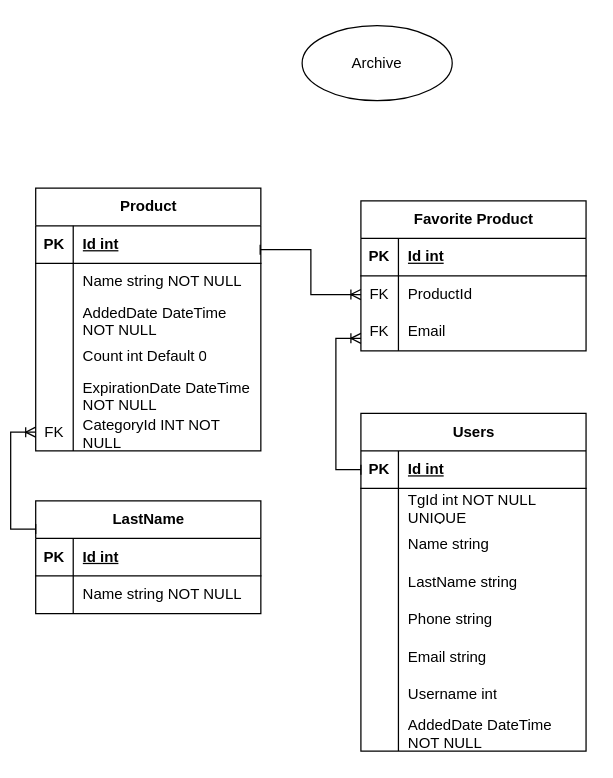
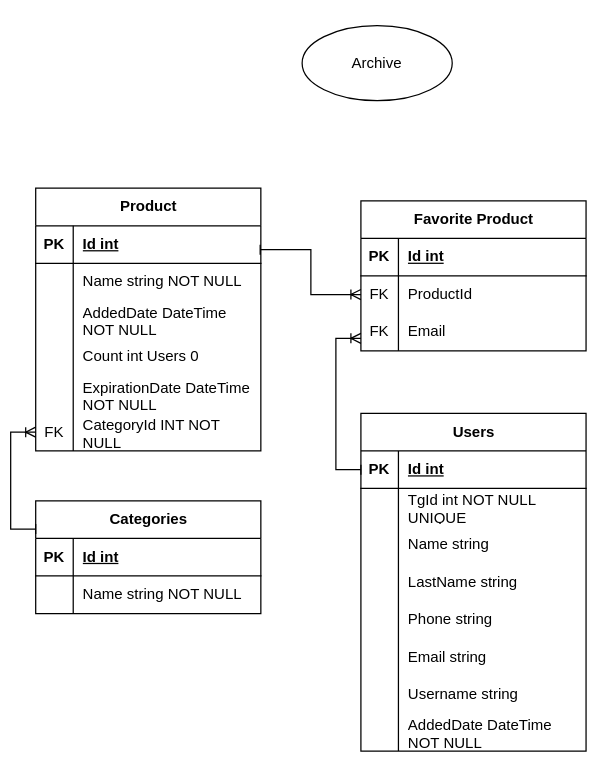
(153, 357) -> (147, 357)
(149, 519) -> (149, 519)
(455, 694) -> (467, 694)
